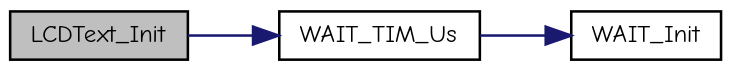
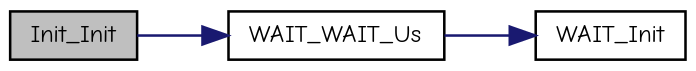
(99, 36) -> (74, 36)
(380, 36) -> (336, 36)
